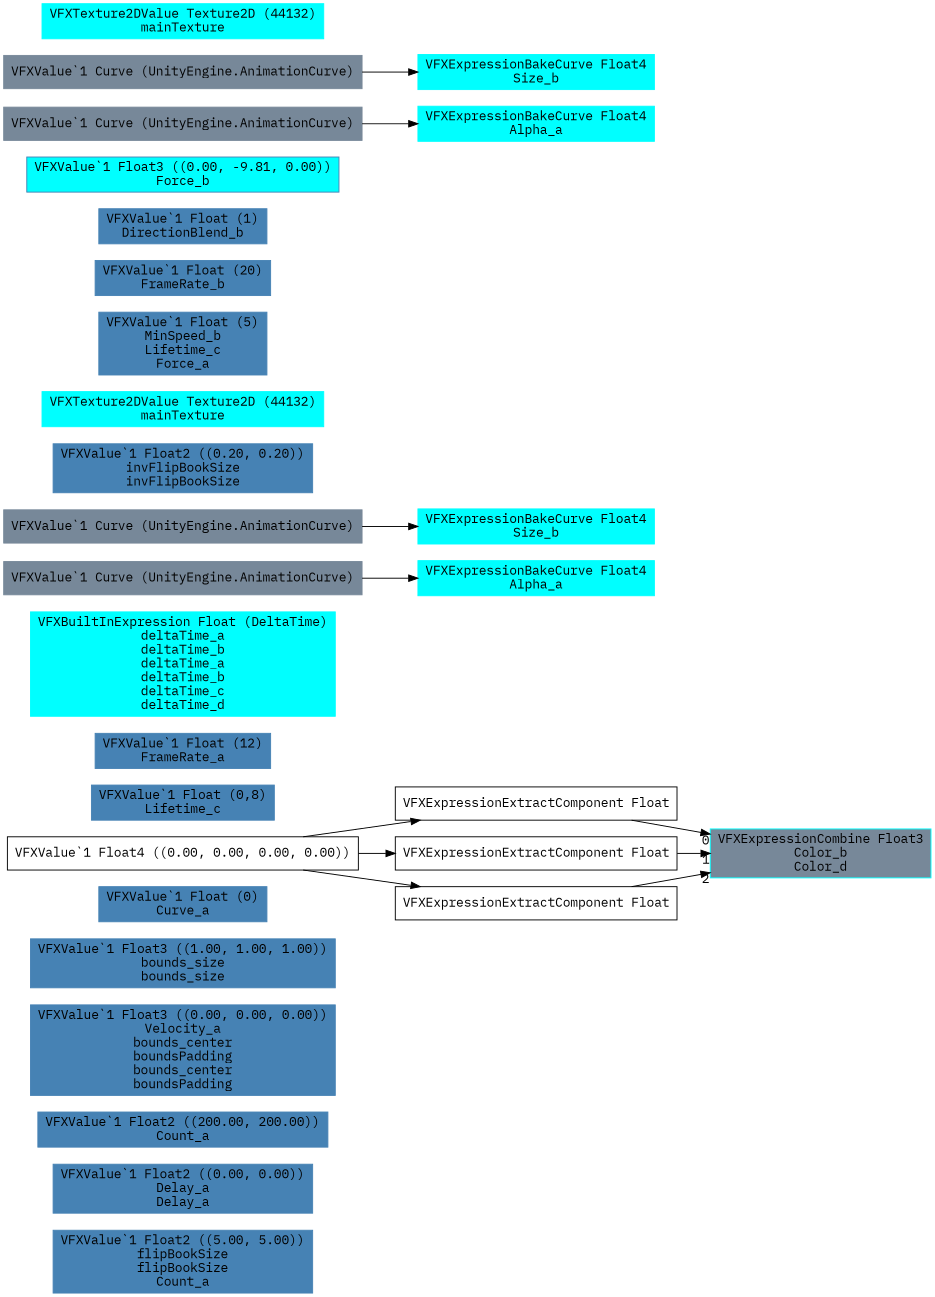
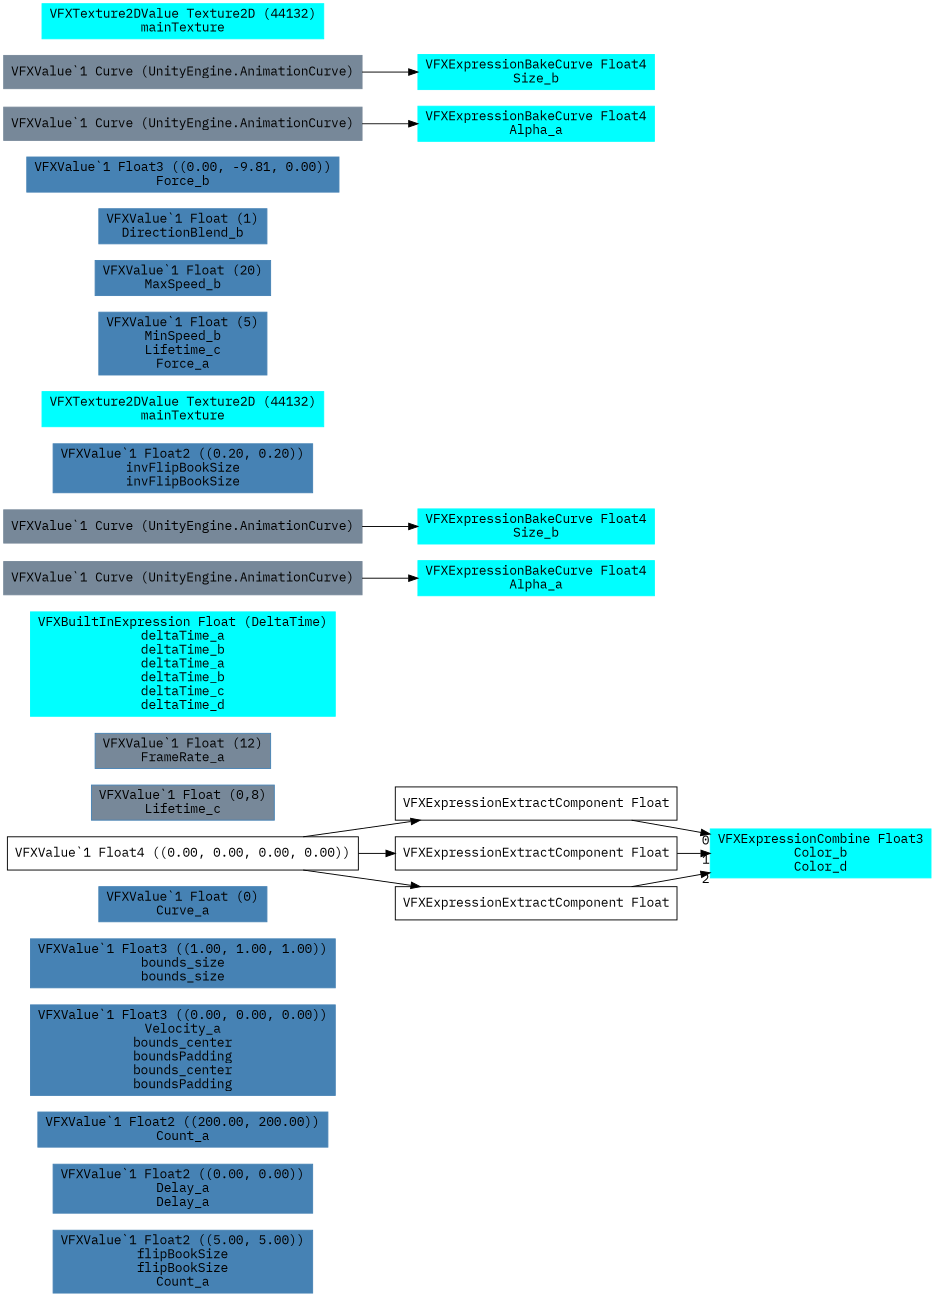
(183, 175) -> (183, 175)
(183, 278) -> (183, 278)
(183, 751) -> (183, 751)
(183, 803) -> (183, 803)
(821, 853) -> (821, 853)
